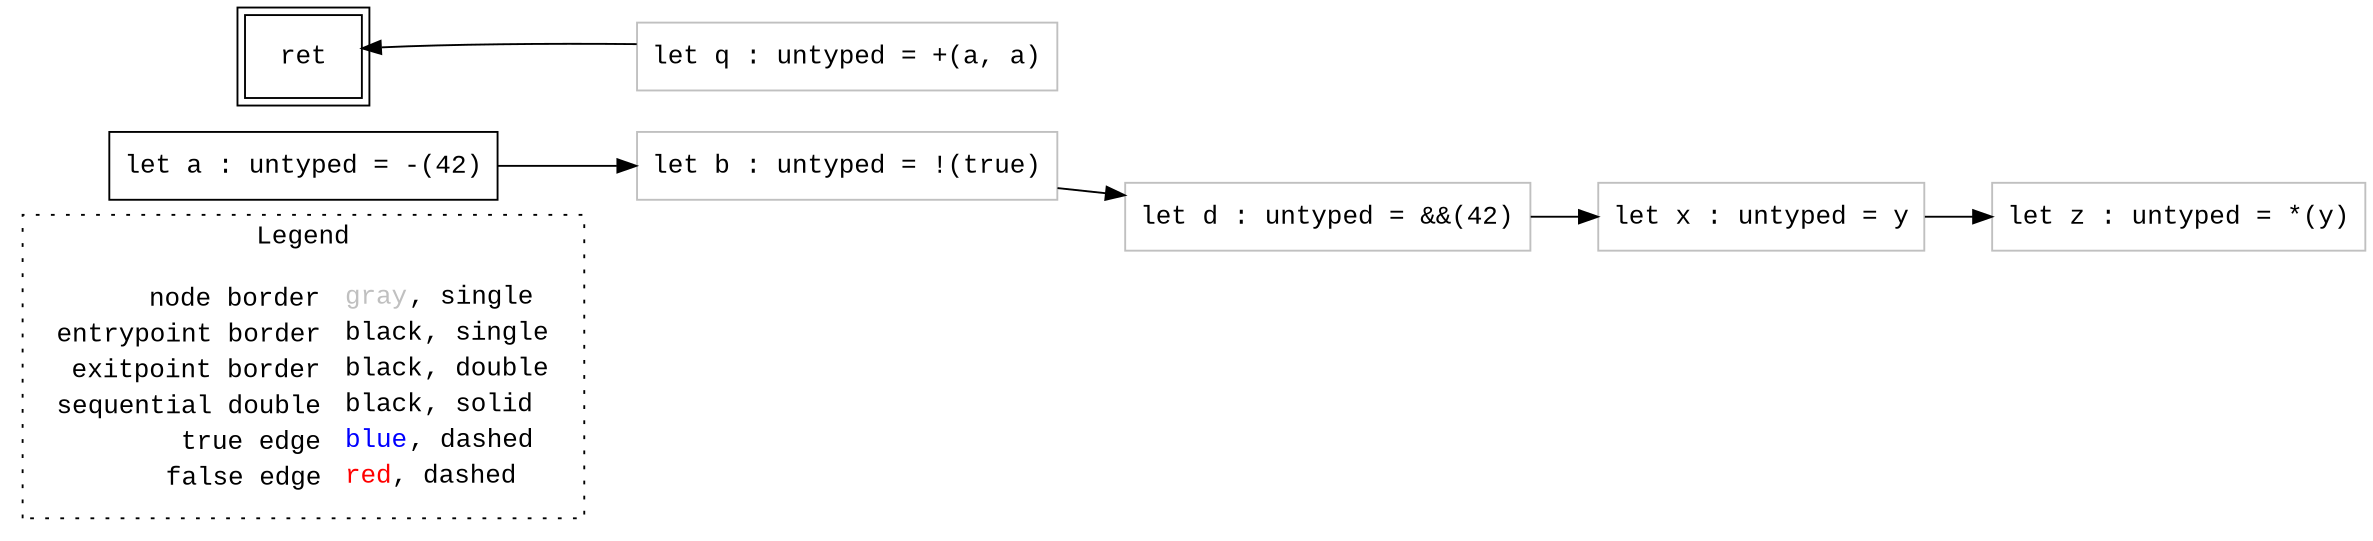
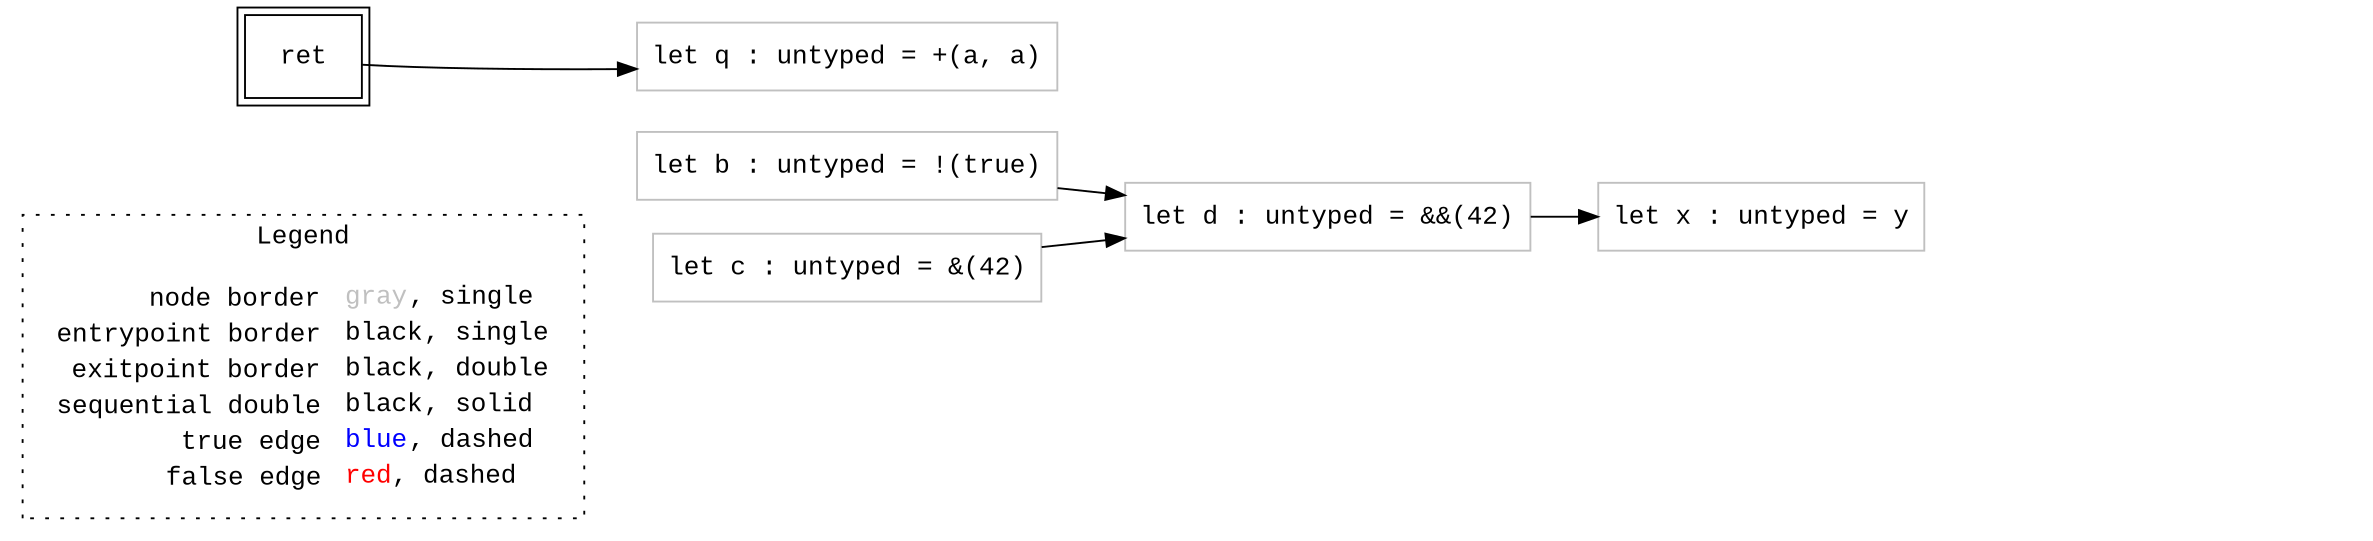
(509, 44) -> (490, 69)
(303, 166) -> none
(2179, 217) -> none
none -> (847, 268)
